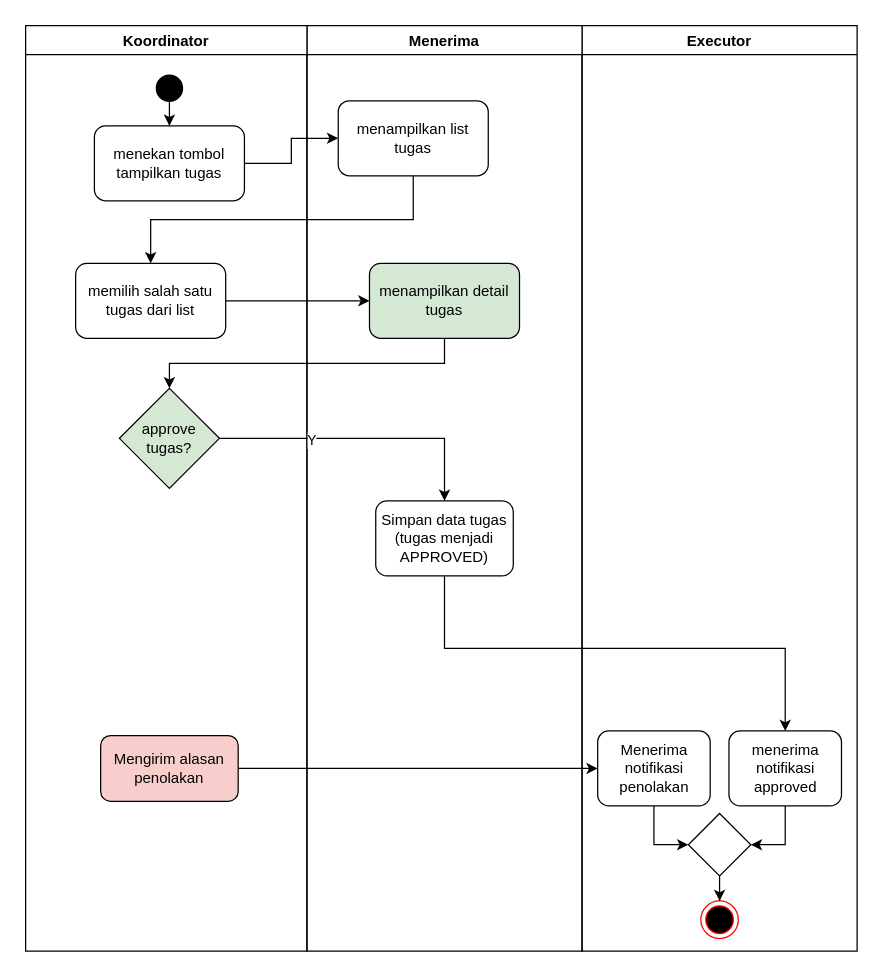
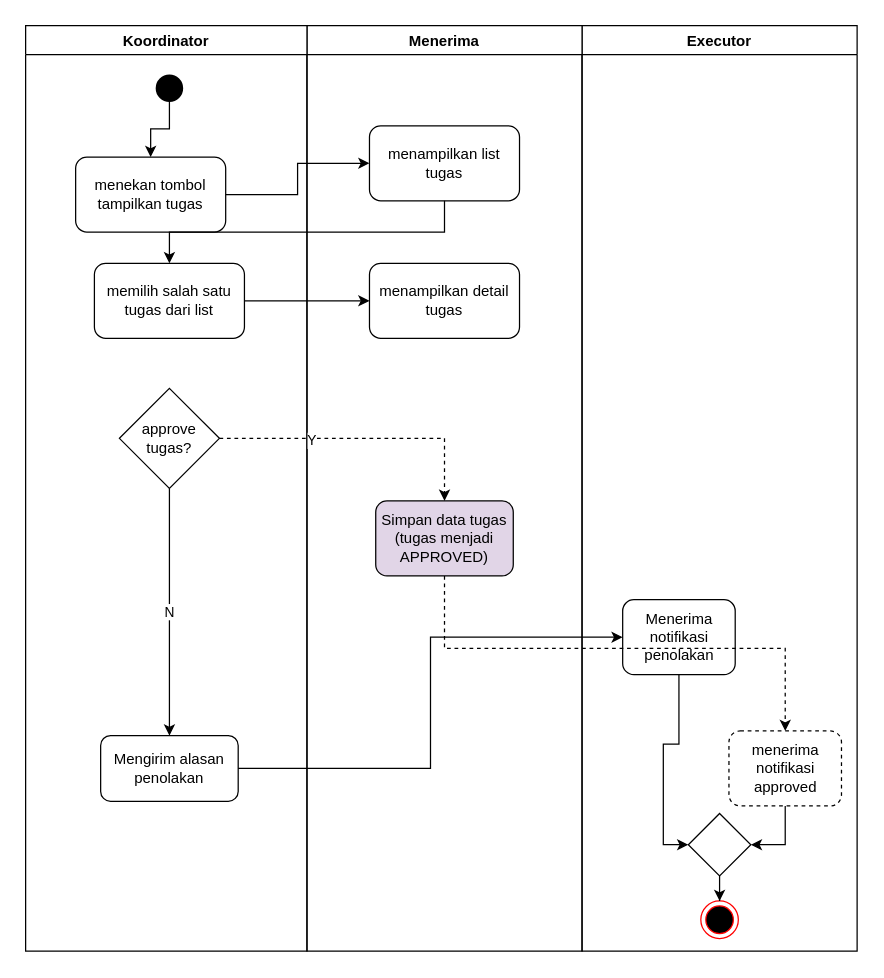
(413, 138) -> (444, 163)
(169, 163) -> (151, 194)
(151, 301) -> (169, 301)
(444, 301) -> (444, 301)
(311, 363) -> none
(169, 438) -> (169, 438)
(405, 438) -> (405, 438)
(444, 538) -> (444, 538)
none -> (169, 607)
(617, 648) -> (617, 648)
(169, 768) -> (169, 768)
(654, 768) -> (679, 637)
(785, 768) -> (785, 768)
